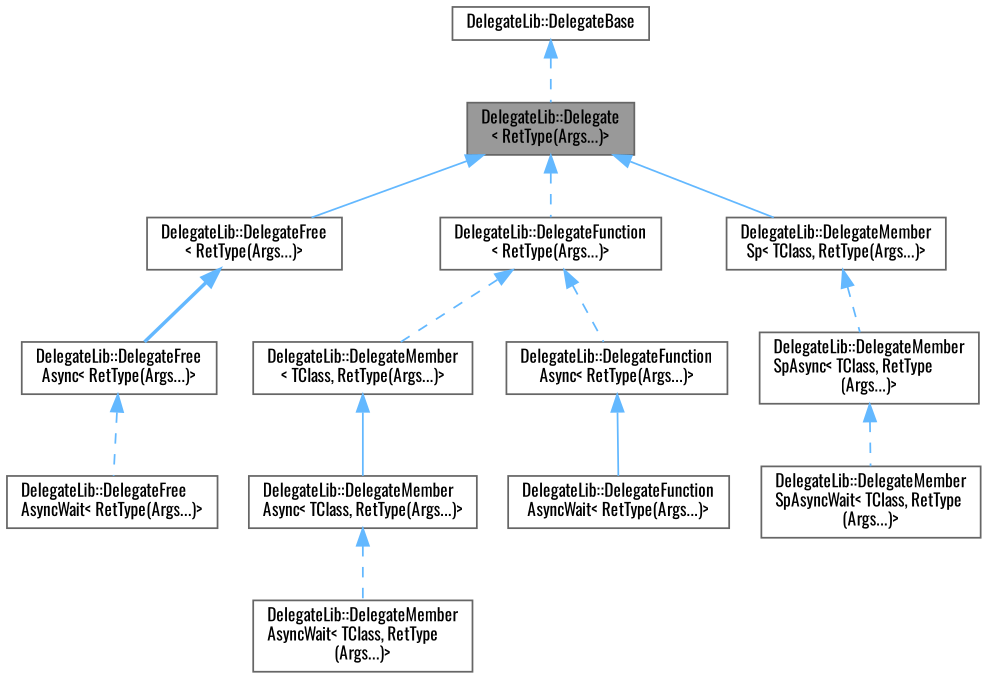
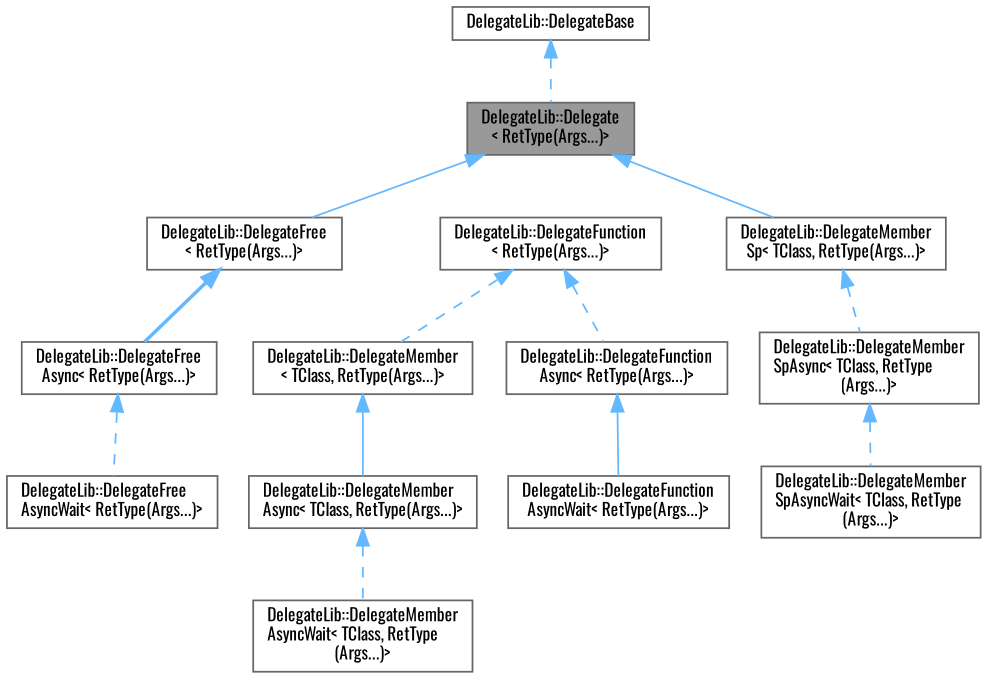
(551, 195) -> none
